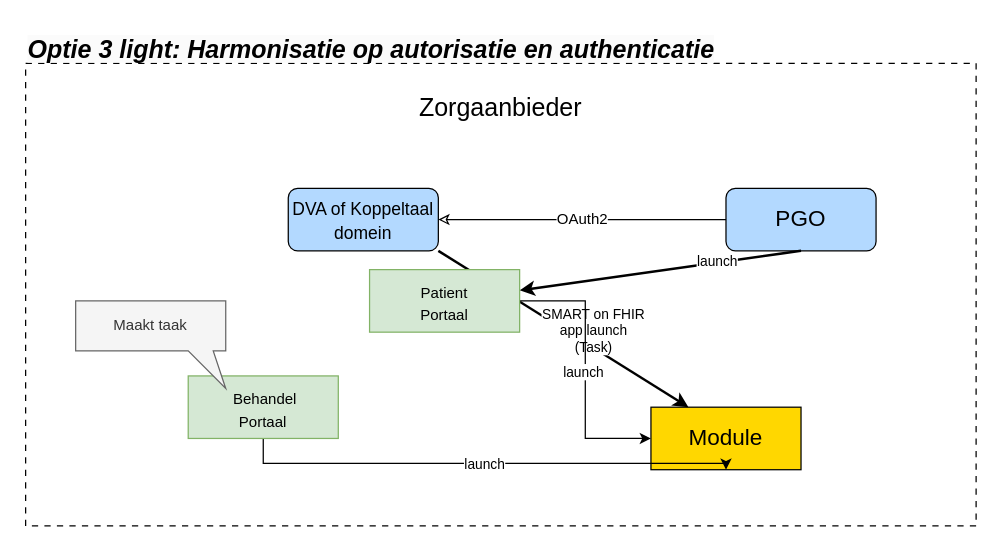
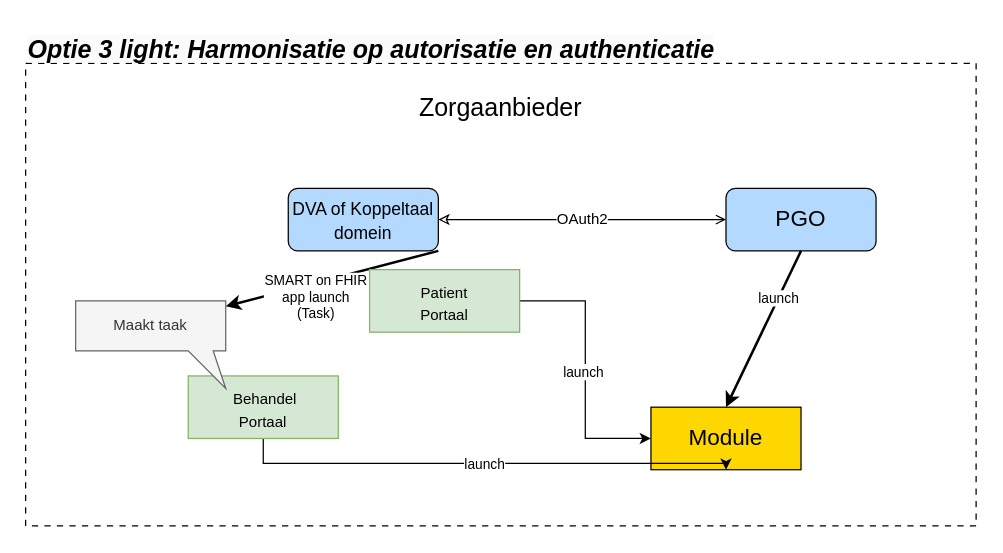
(721, 219) -> (720, 219)
(666, 270) -> (766, 324)
(619, 364) -> (370, 268)
